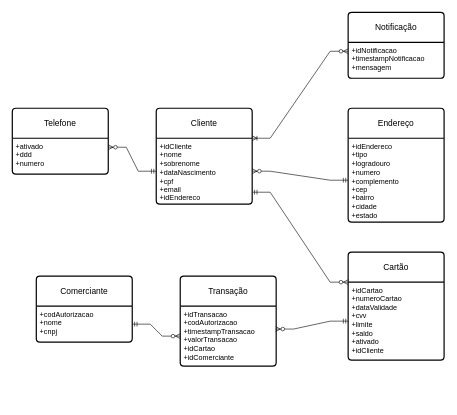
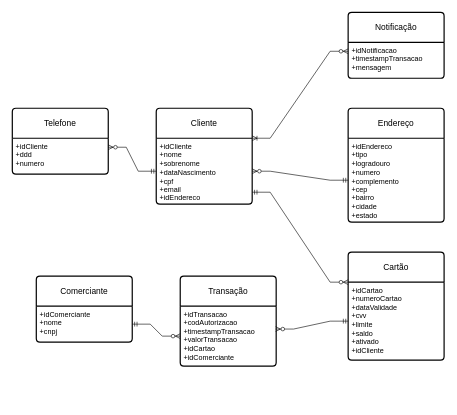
(391, 59) -> (389, 59)
(31, 155) -> (33, 155)
(69, 323) -> (66, 323)
